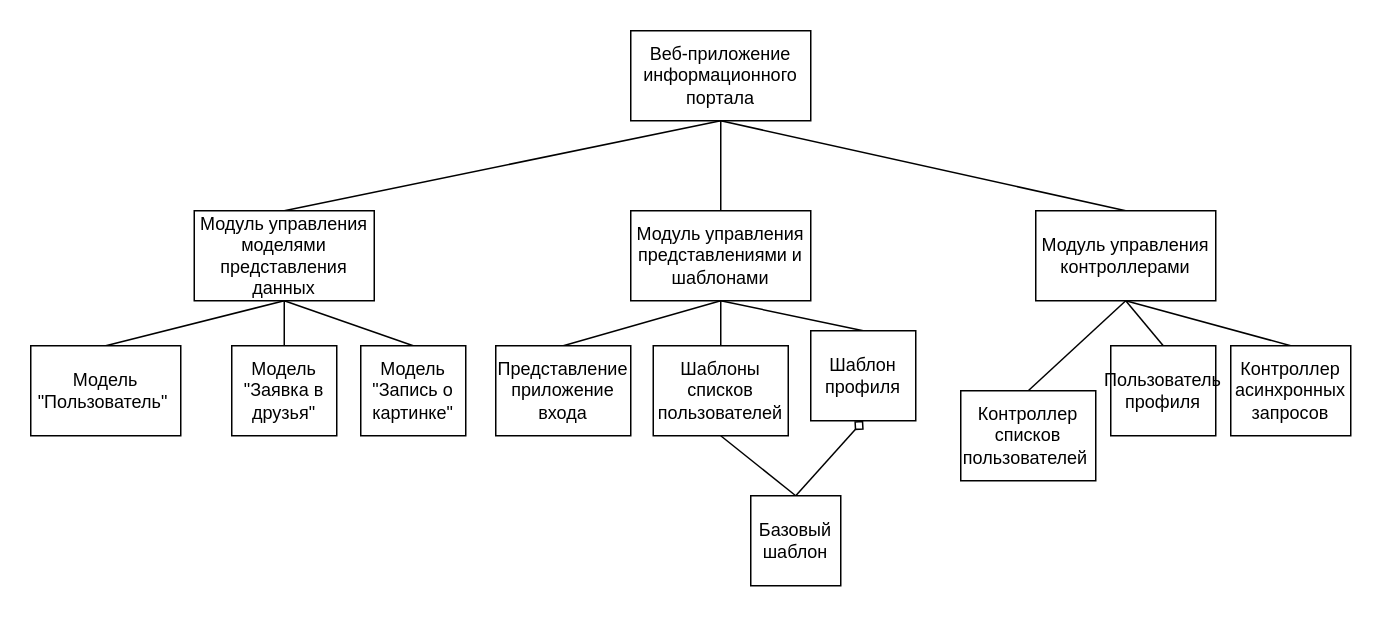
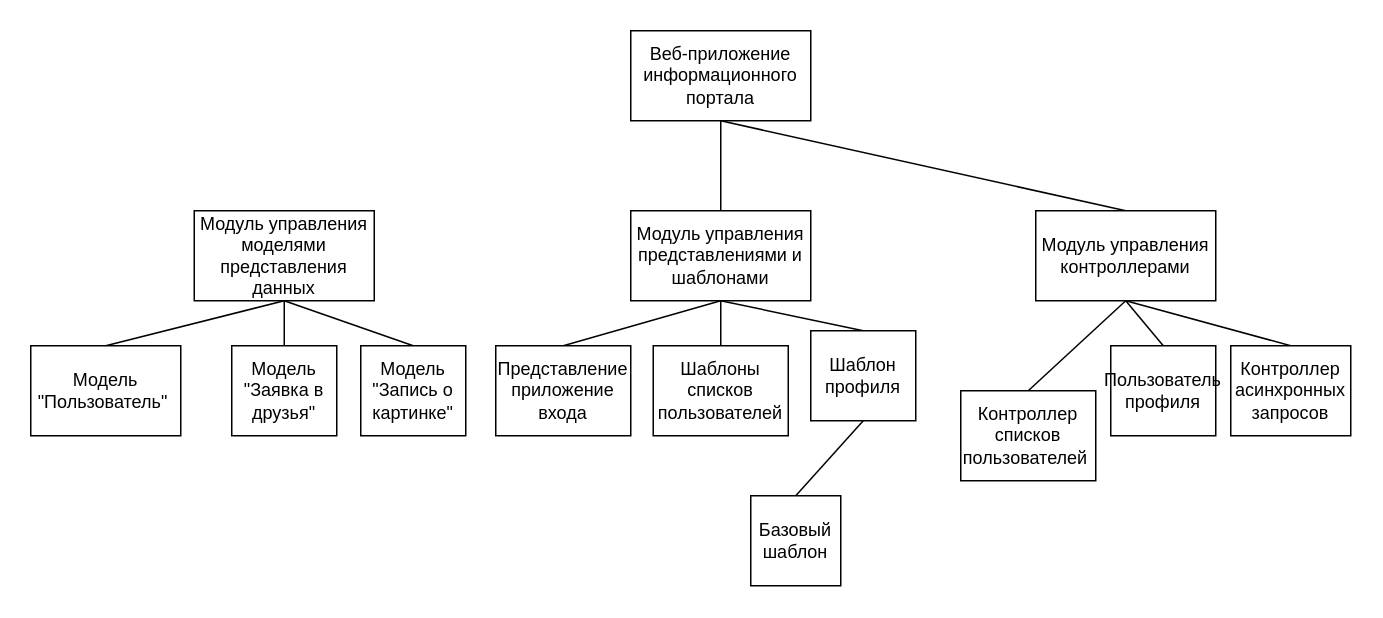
(501, 166) -> none
(855, 430) -> (859, 426)
(757, 465) -> none
